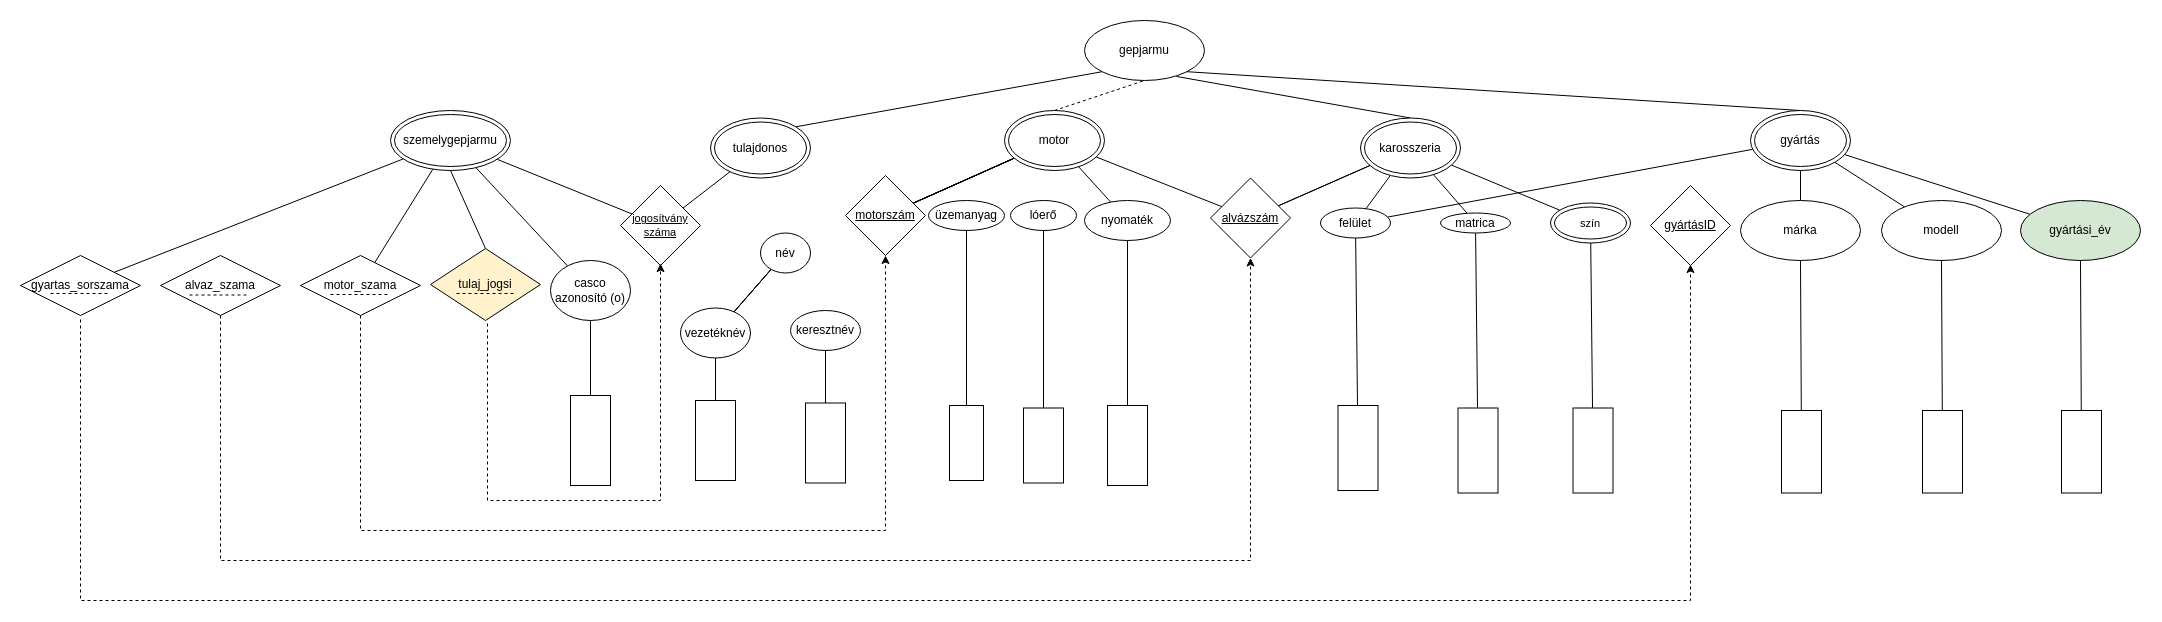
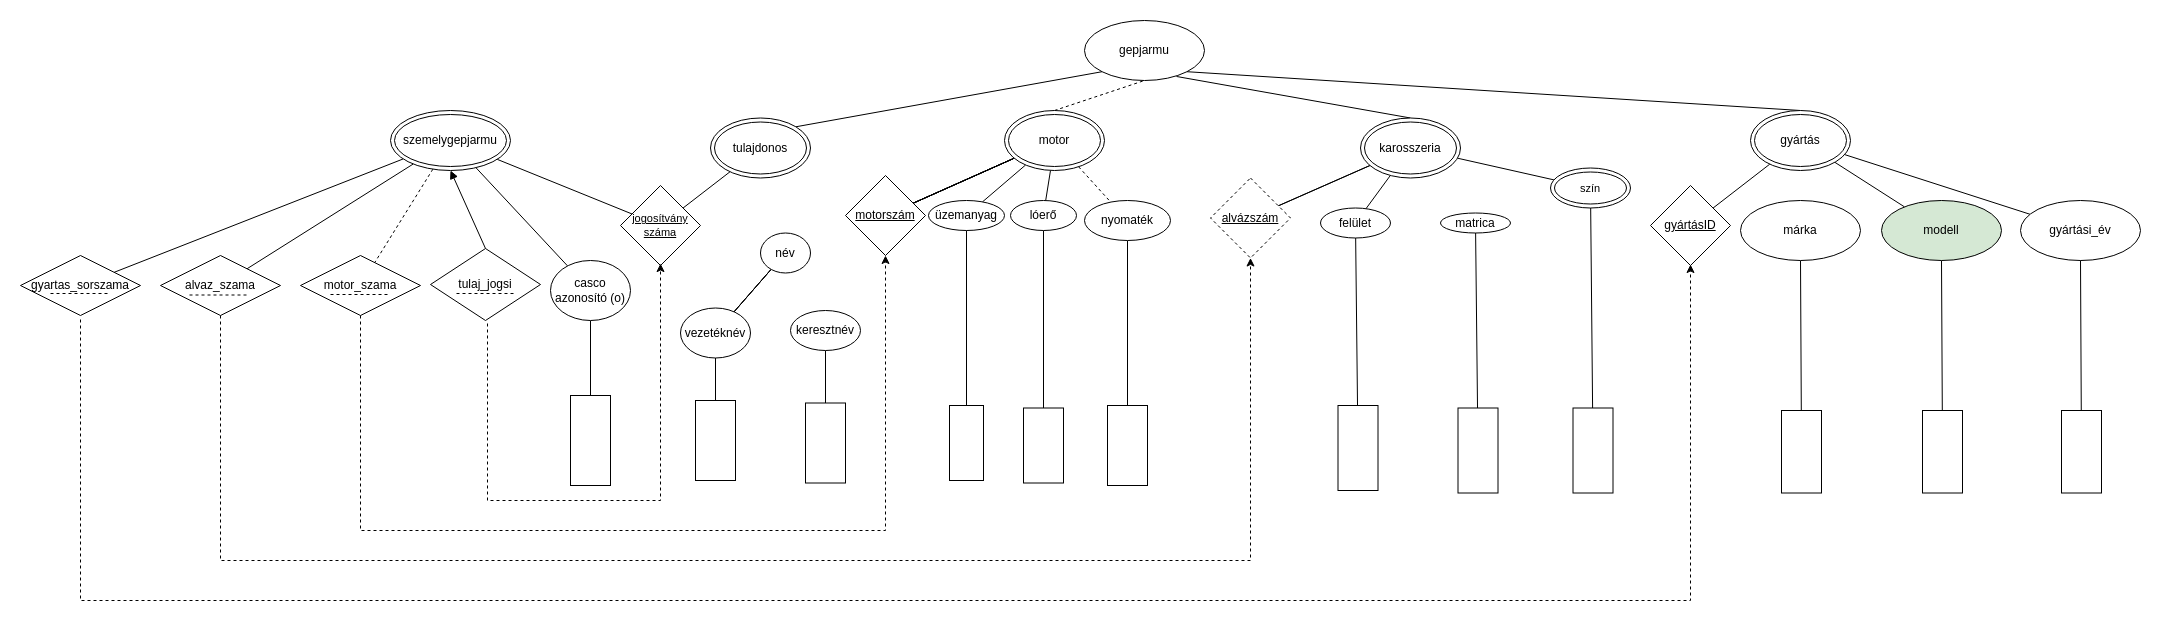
(453, 175) -> (454, 179)
(1159, 182) -> (1004, 183)
(1571, 183) -> (1742, 186)
(1094, 184) -> (1094, 184)
none -> (1048, 185)
(1801, 186) -> none
(1450, 194) -> none
(404, 215) -> (404, 215)
none -> (330, 216)
(1251, 218) -> (1251, 218)
(1591, 223) -> (1591, 188)
(1942, 231) -> (1942, 231)
(2081, 231) -> (2081, 231)
(486, 285) -> (486, 285)
